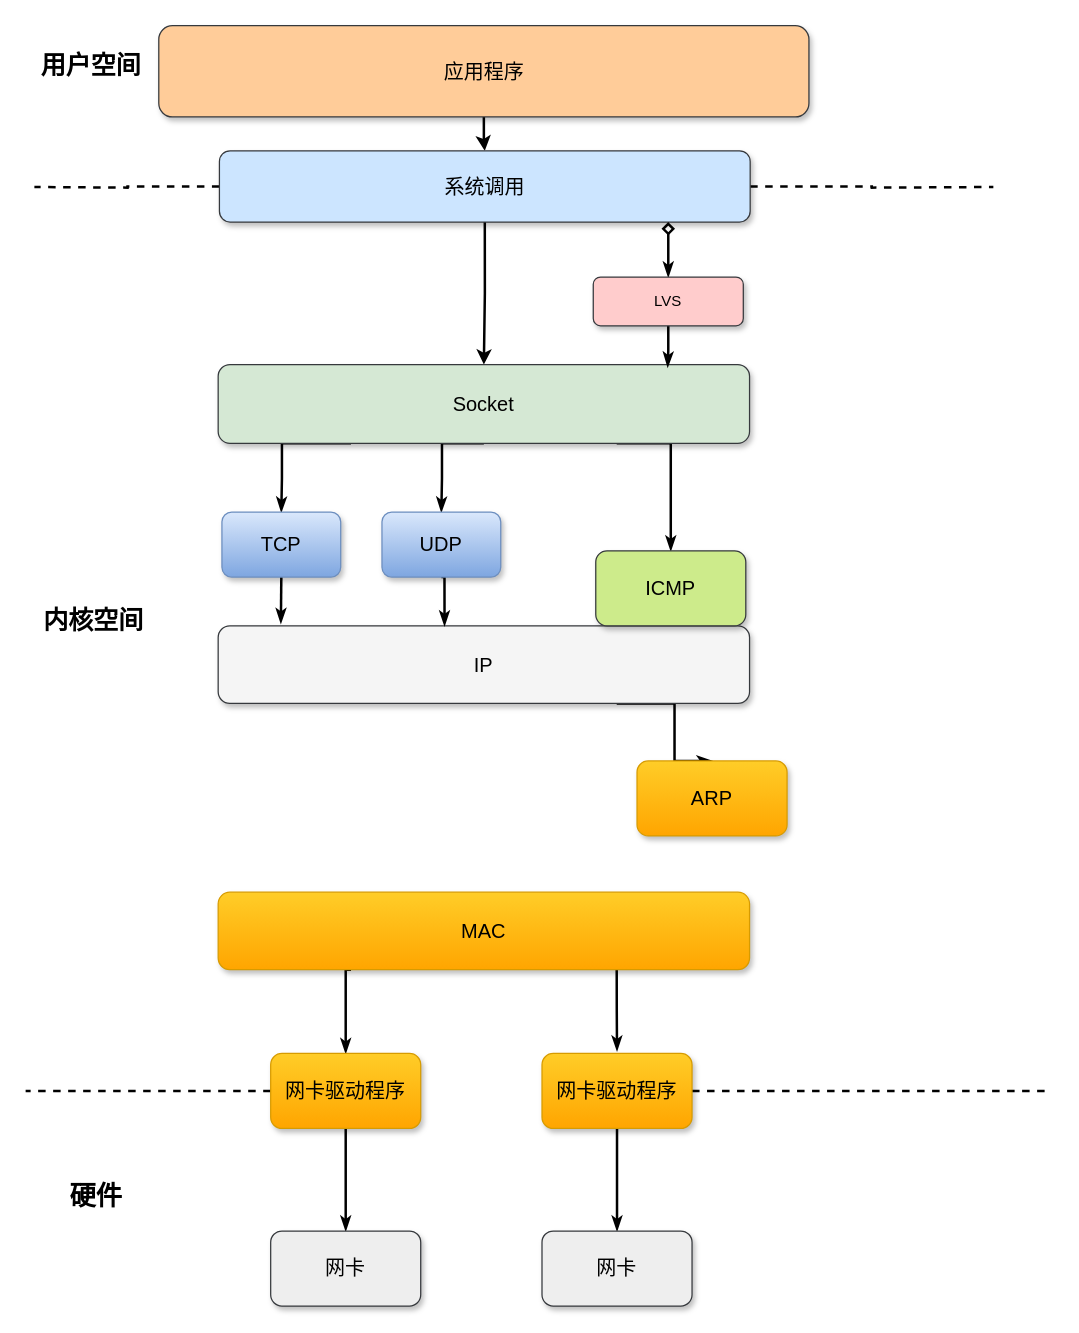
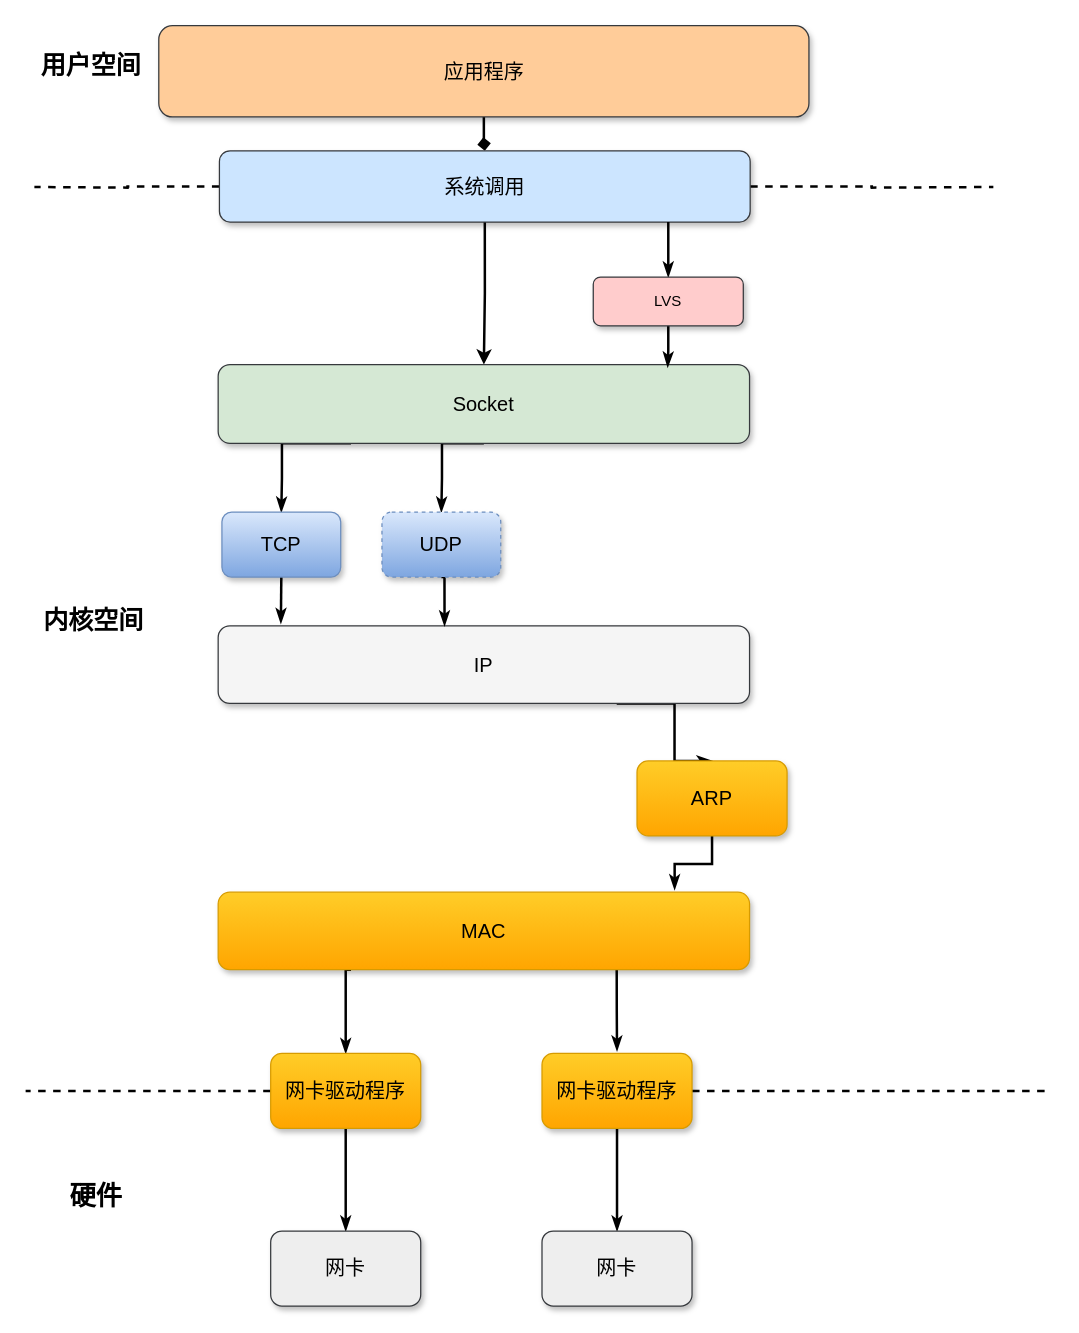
(484, 139) -> (484, 139)
(668, 234) -> (668, 229)
(671, 489) -> none
(441, 544) -> (441, 544)
(671, 588) -> none
none -> (700, 864)
